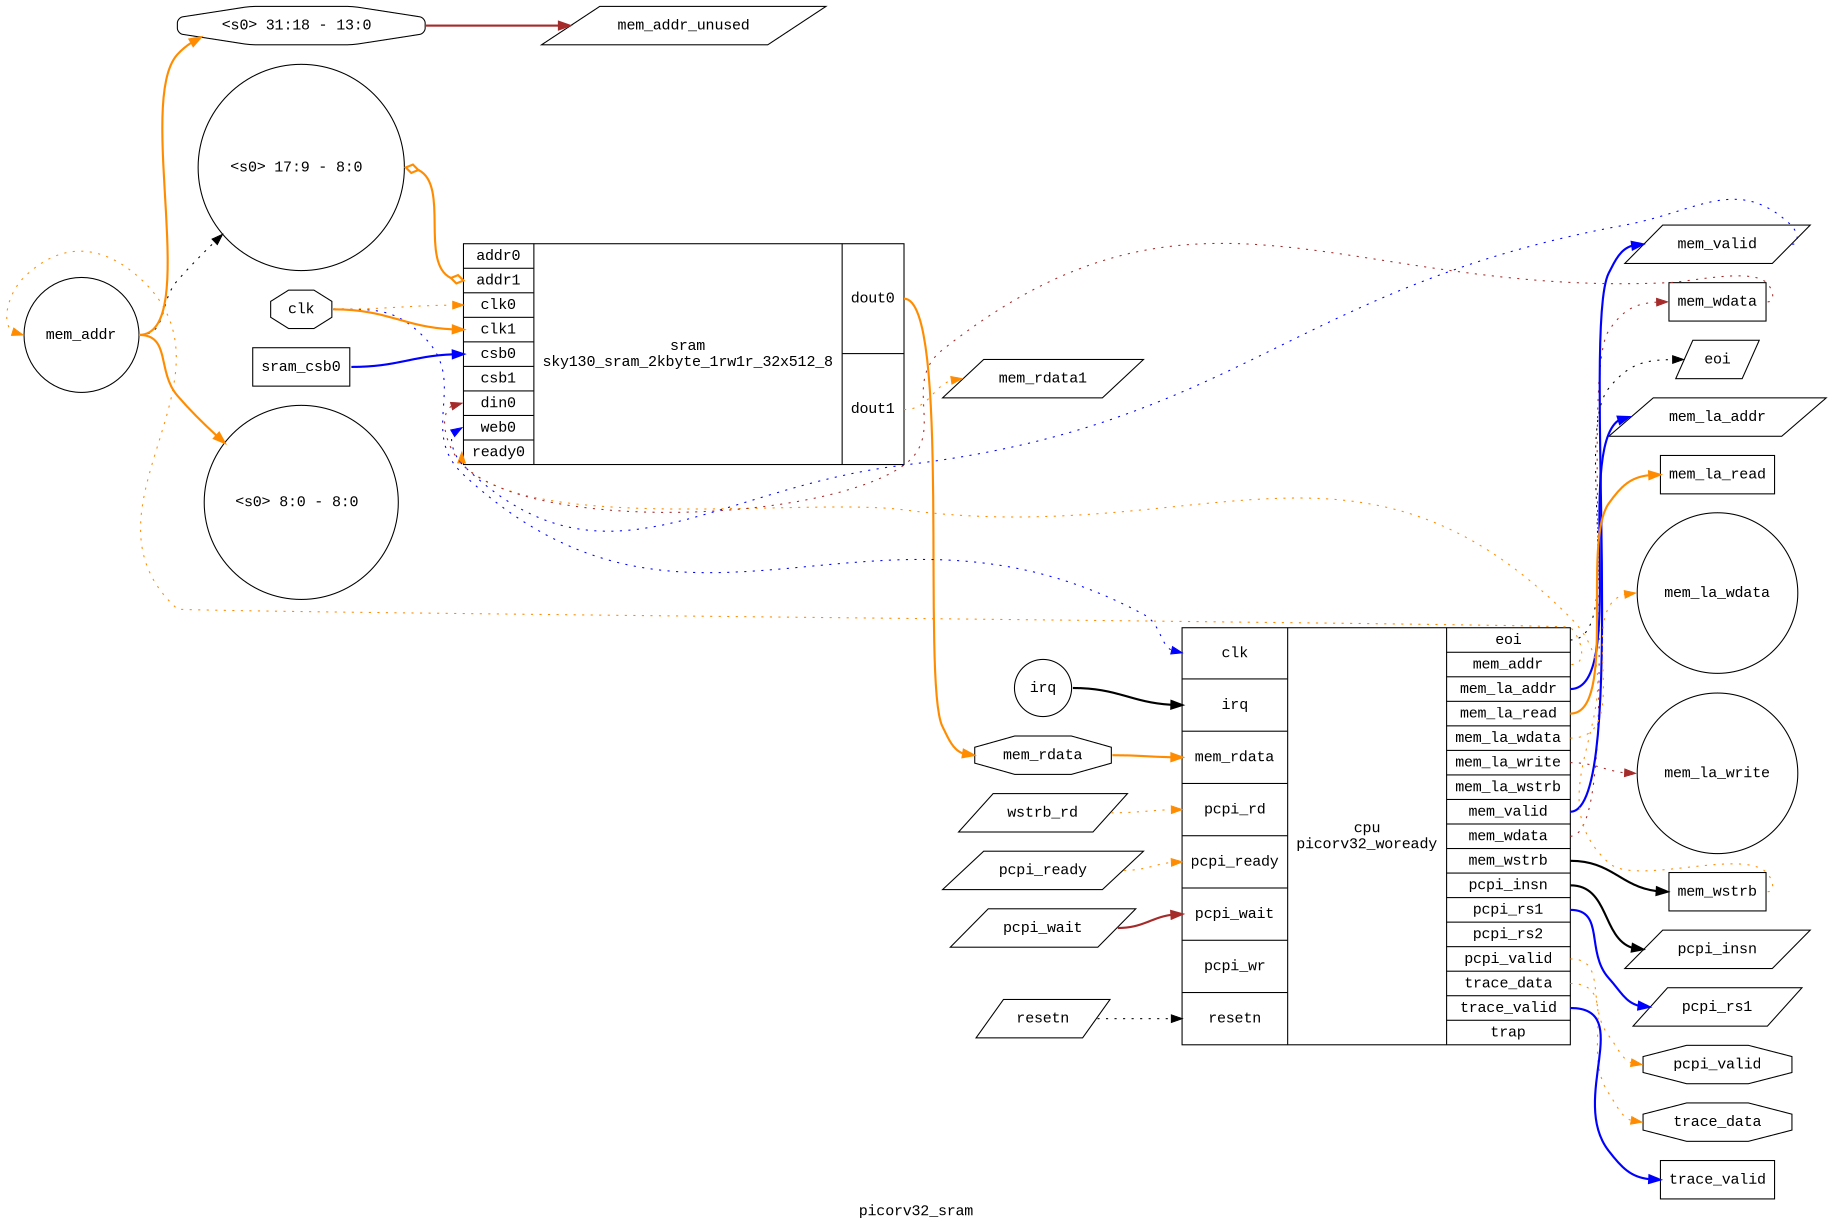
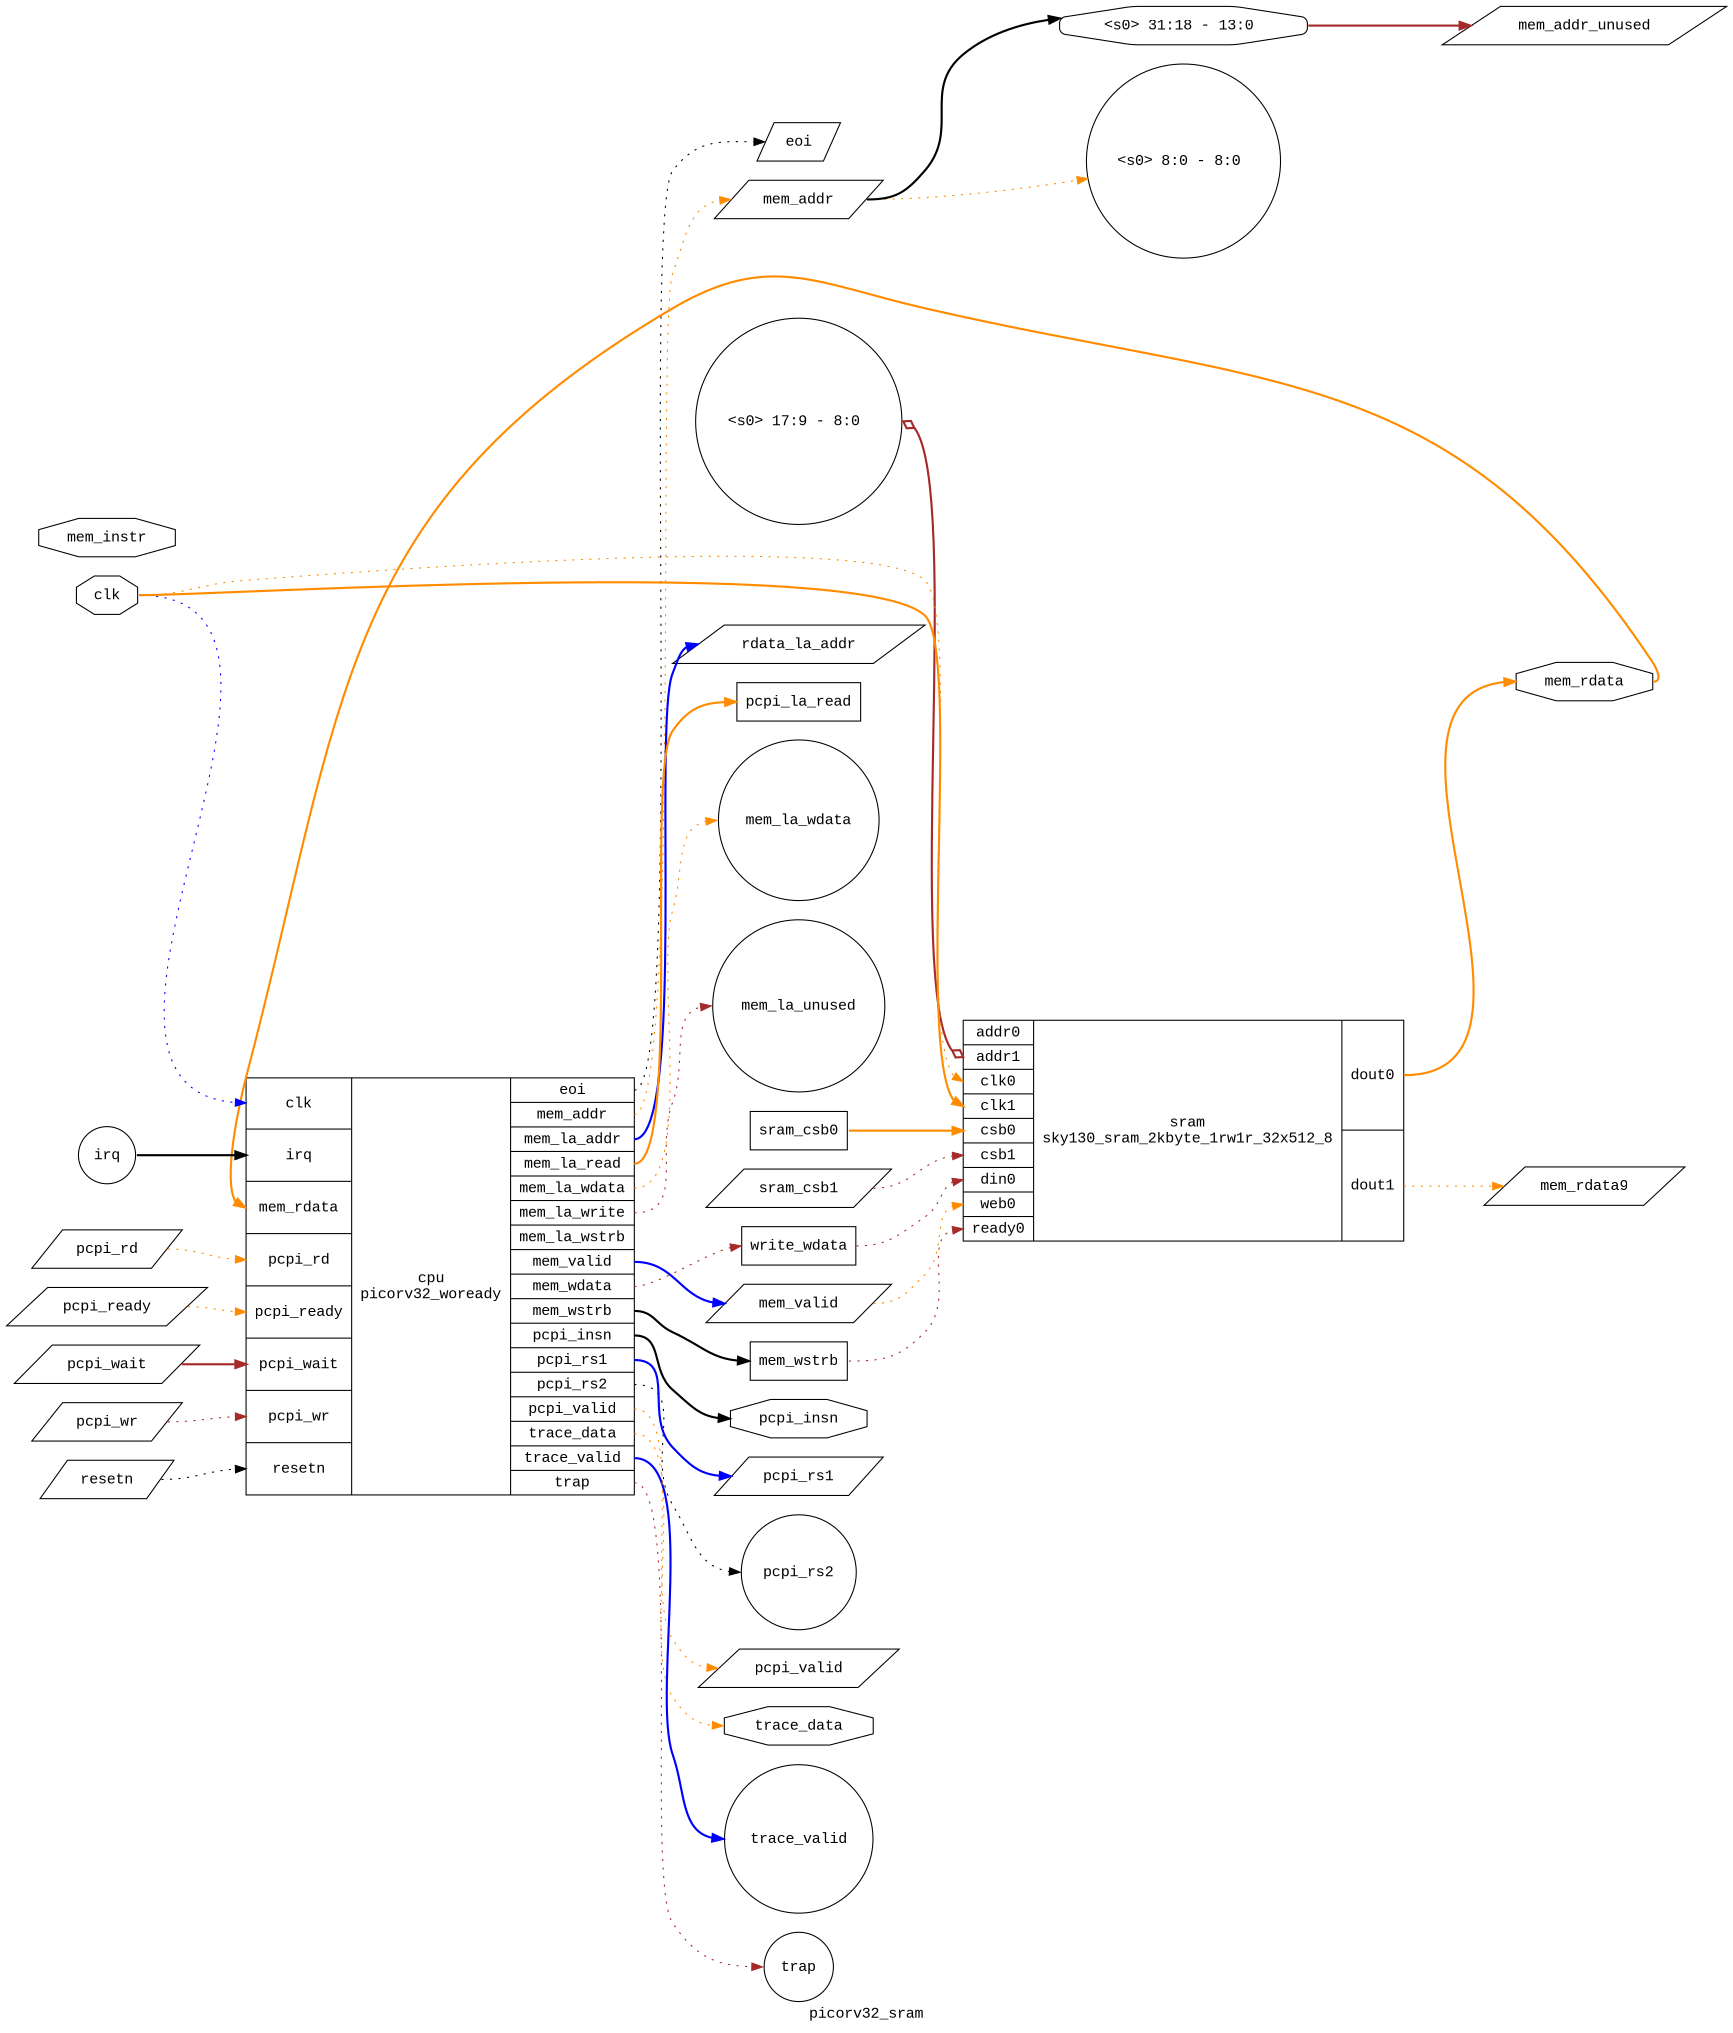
(165, 190) -> (942, 98)
(435, 224) -> (933, 739)
(174, 285) -> none
(1718, 302) -> (799, 1246)
(82, 335) -> (799, 199)
(402, 362) -> (901, 1131)
(167, 374) -> (972, 194)
(1043, 379) -> (1584, 1186)
(1128, 413) -> (929, 1269)
(1718, 417) -> (799, 644)
(1718, 475) -> (799, 702)
(1251, 500) -> (932, 1321)
none -> (107, 538)
(1718, 773) -> (799, 1006)
(1043, 813) -> (107, 1249)
(1718, 949) -> (799, 1419)
(1718, 1065) -> (799, 1668)
(1718, 1180) -> (799, 1839)
none -> (799, 1188)
none -> (107, 1422)
none -> (799, 1572)
none -> (799, 1967)
